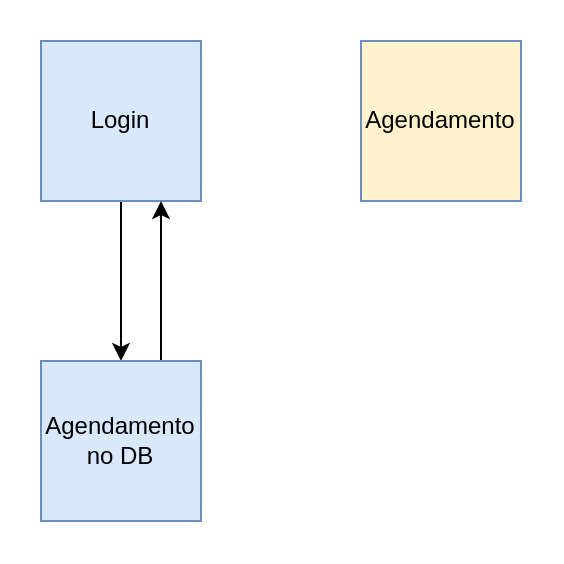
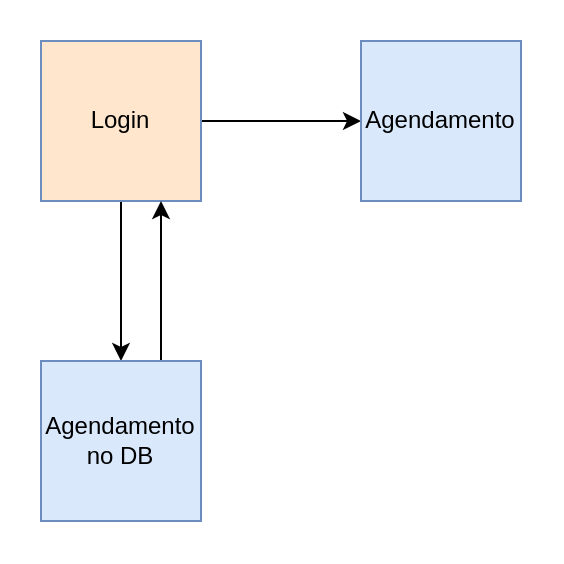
(121, 121) -> (121, 121)
none -> (274, 121)
(441, 121) -> (441, 121)
